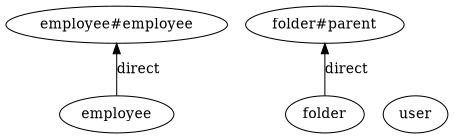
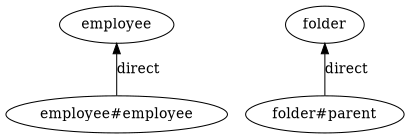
(117, 75) -> (117, 75)
(325, 75) -> (325, 75)
(416, 114) -> none
